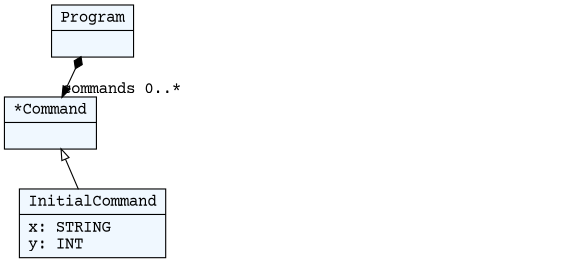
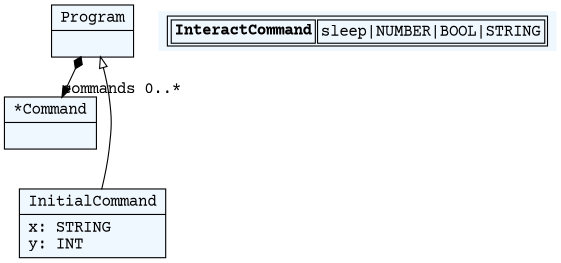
none -> (357, 31)
(72, 174) -> (111, 129)
